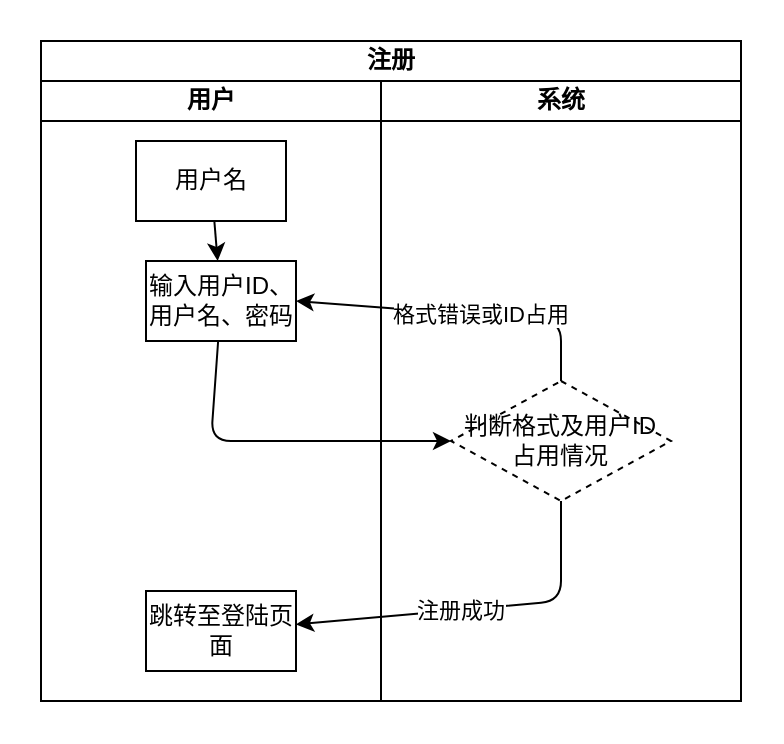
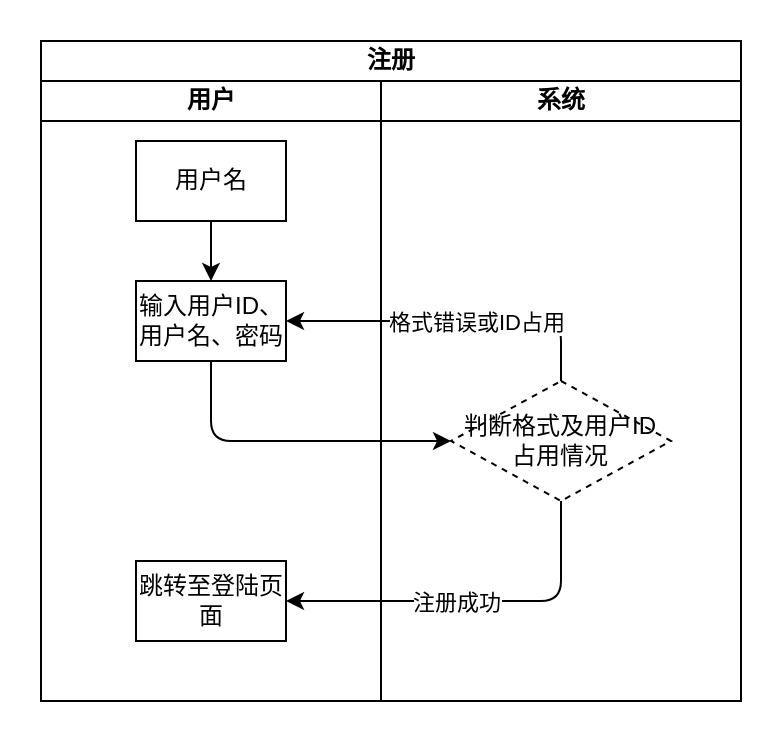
(221, 301) -> (211, 321)
(221, 631) -> (211, 601)
